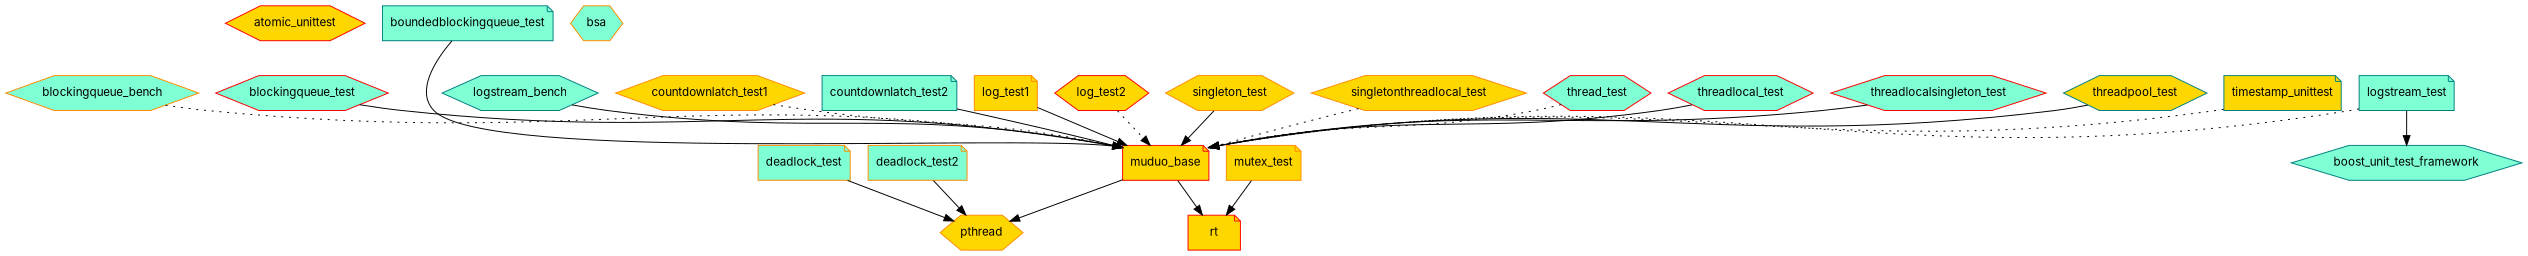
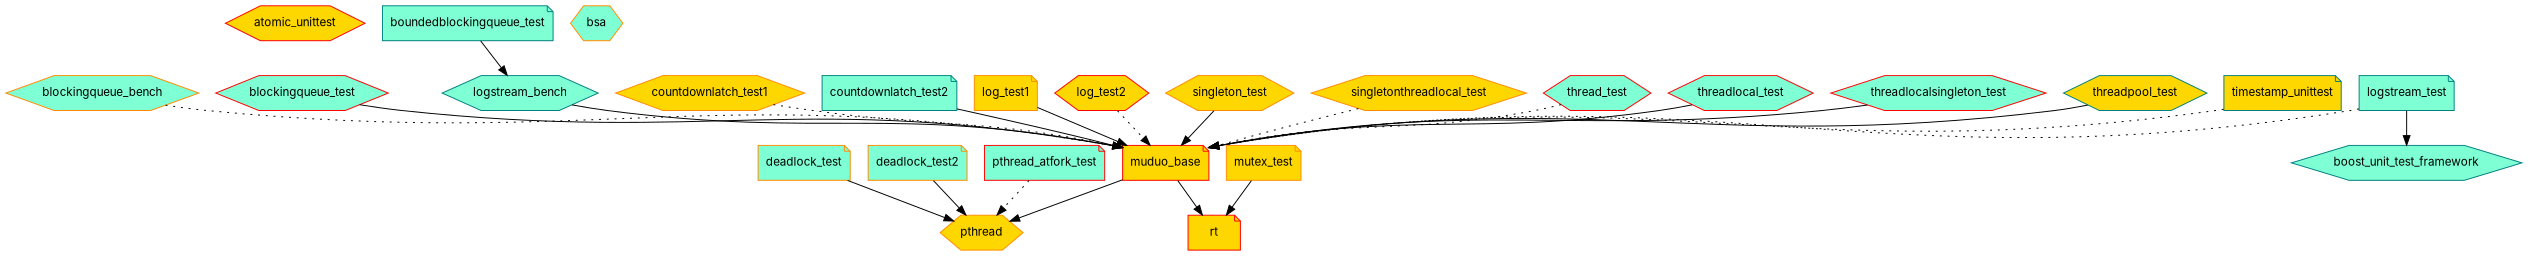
(732, 143) -> (491, 54)
none -> (1045, 163)
